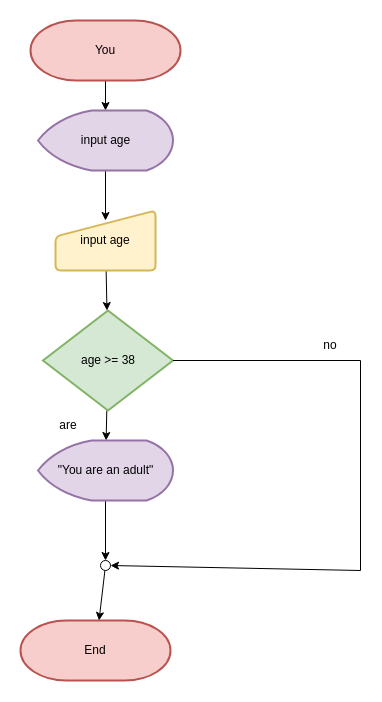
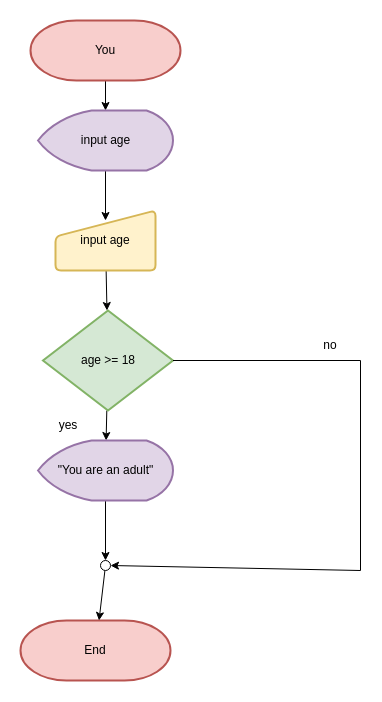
(109, 361) -> (109, 361)
(69, 426) -> (69, 426)
